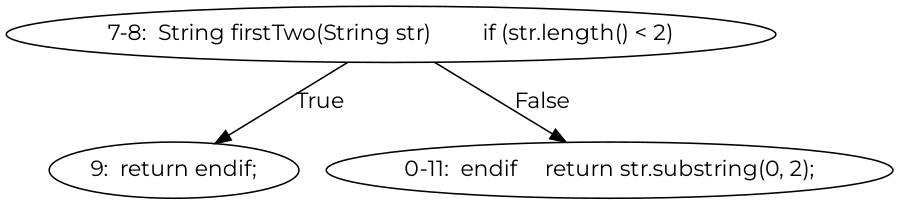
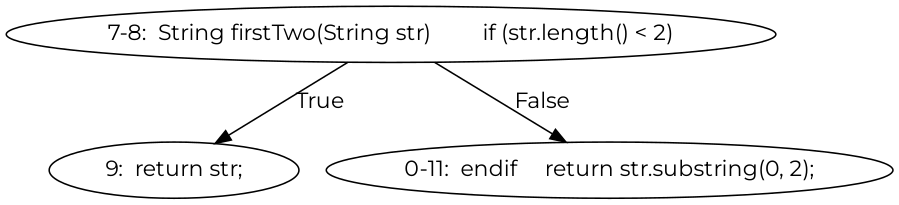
(174, 170) -> (174, 170)
